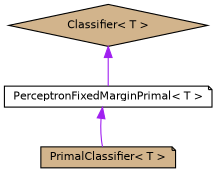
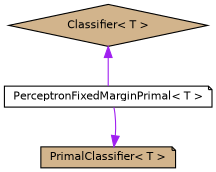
(101, 133) -> (116, 121)
